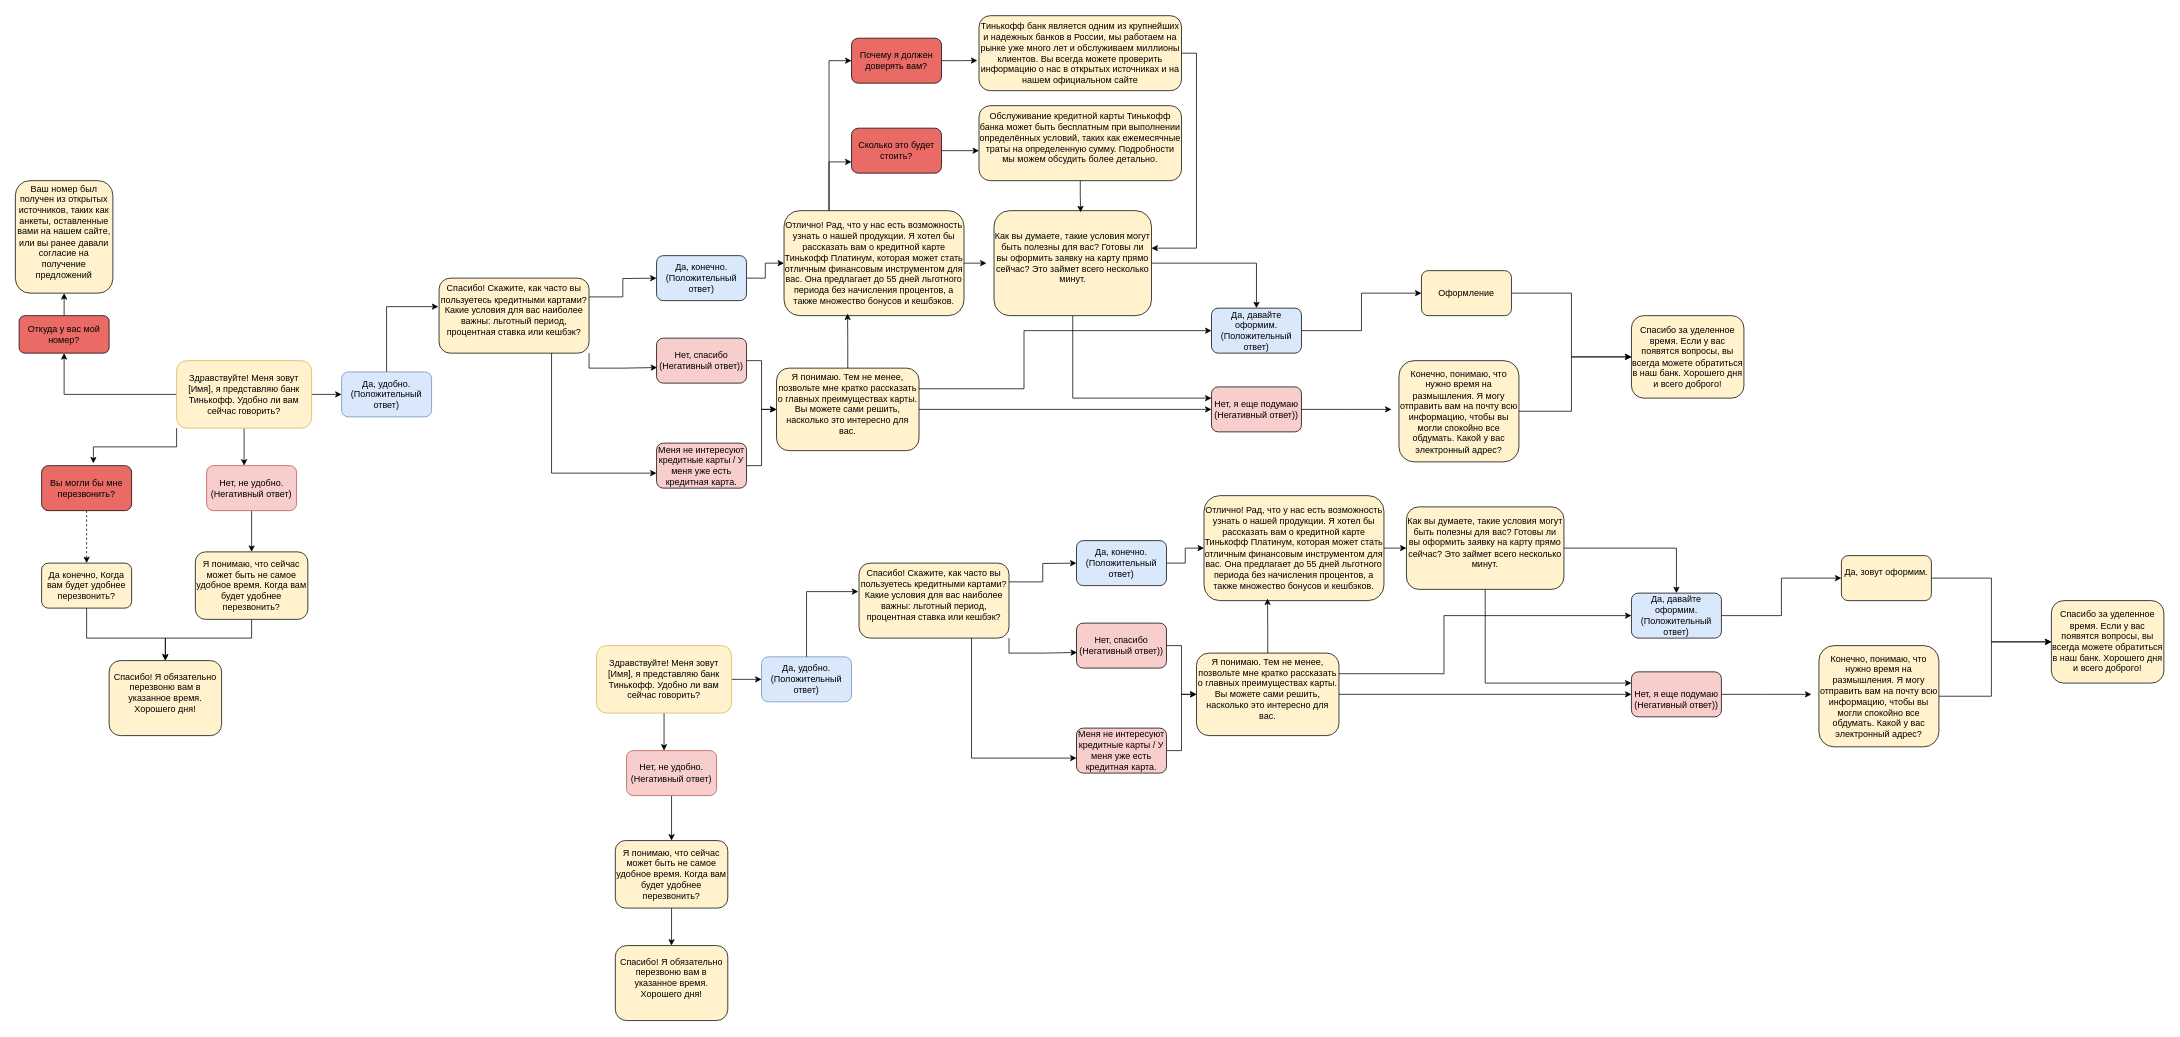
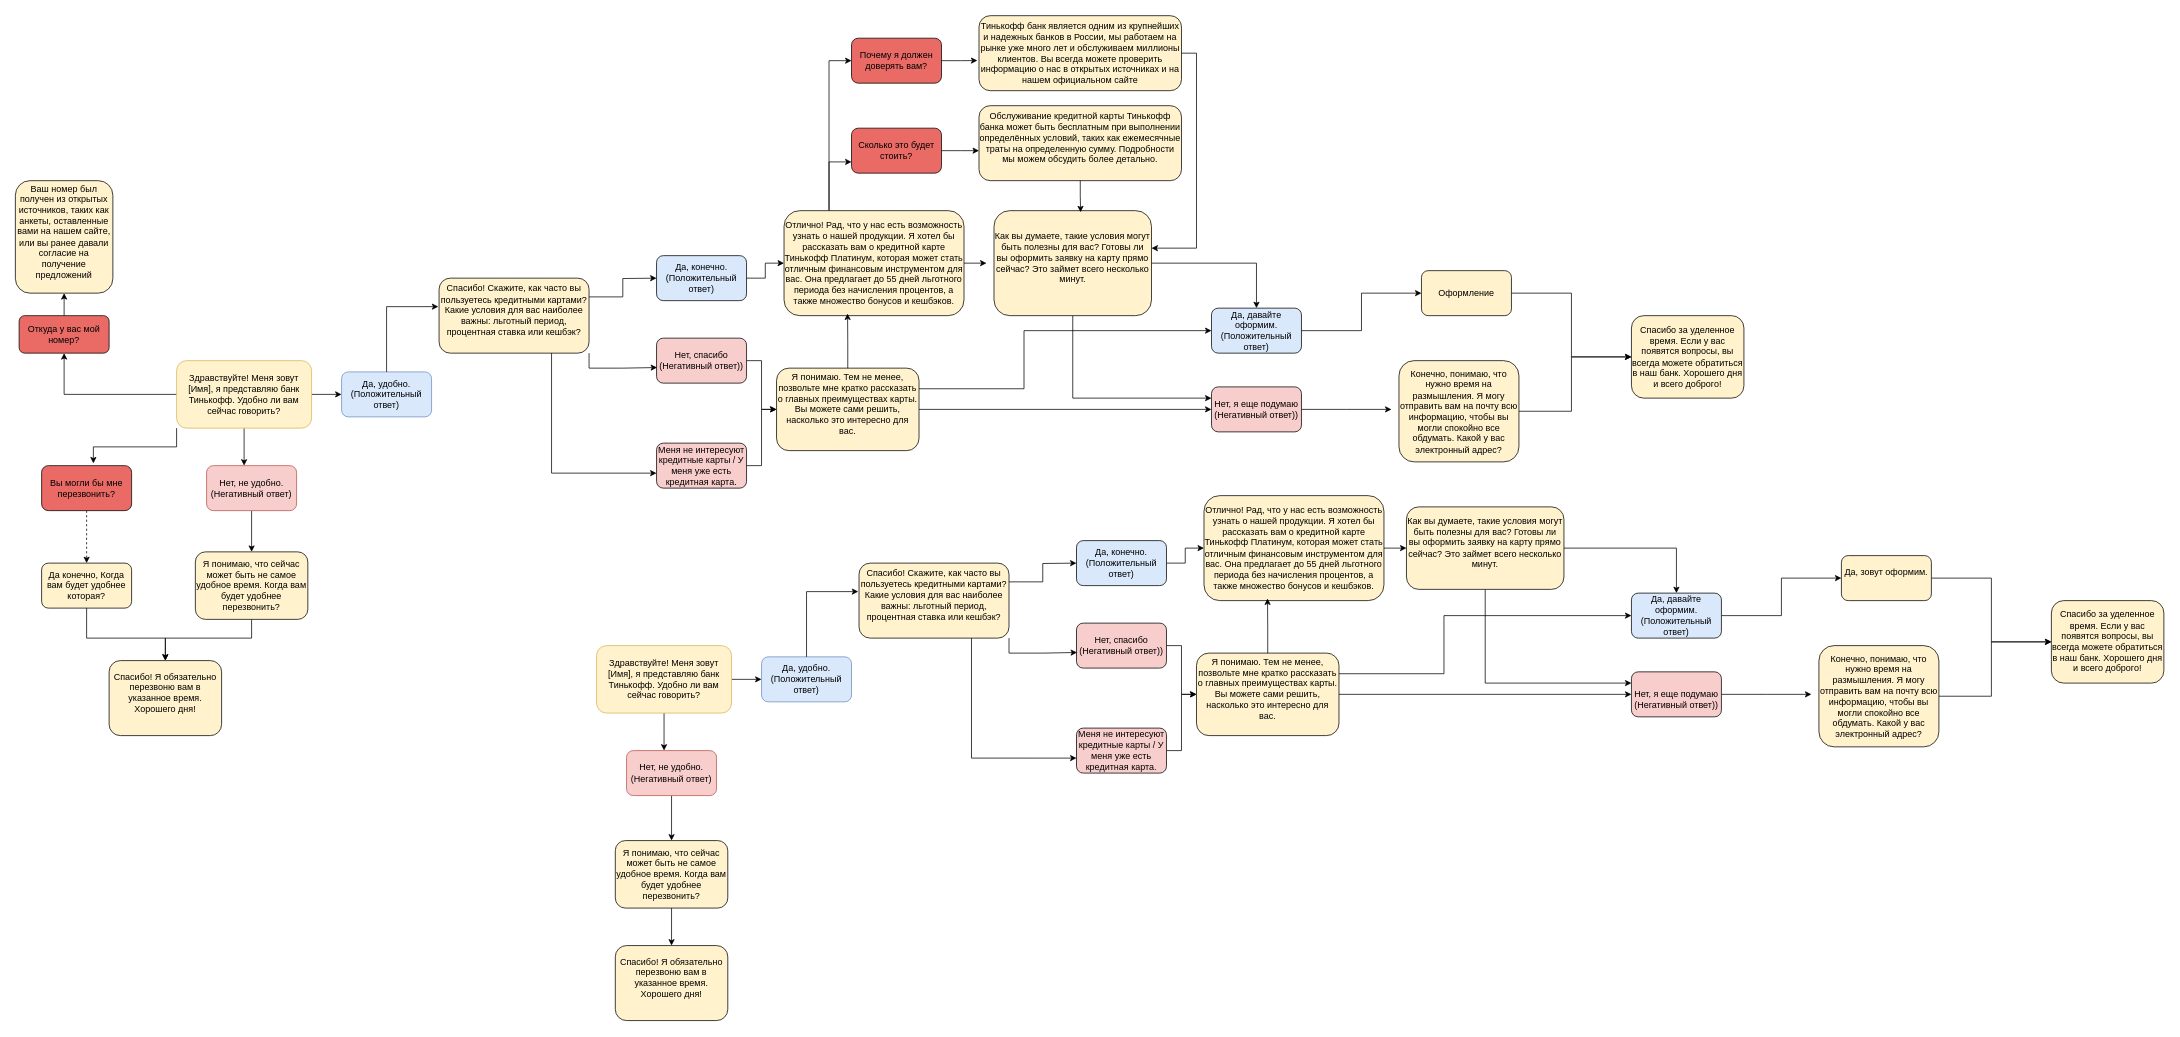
(87, 585) -> (87, 585)
